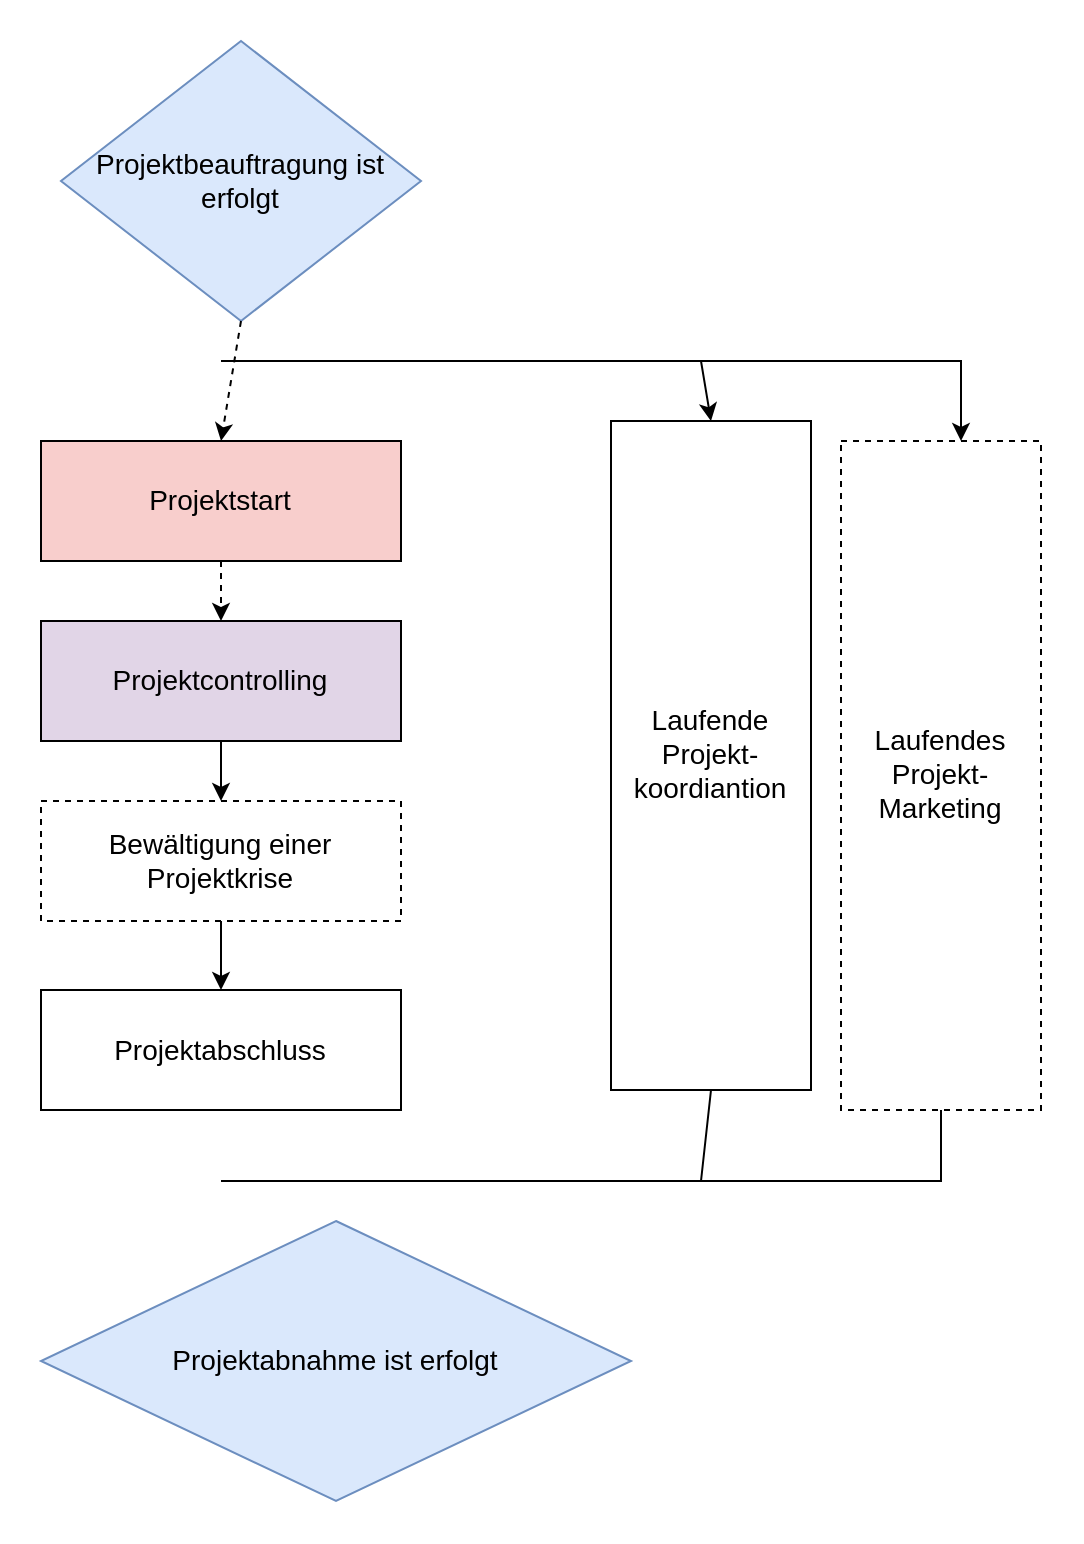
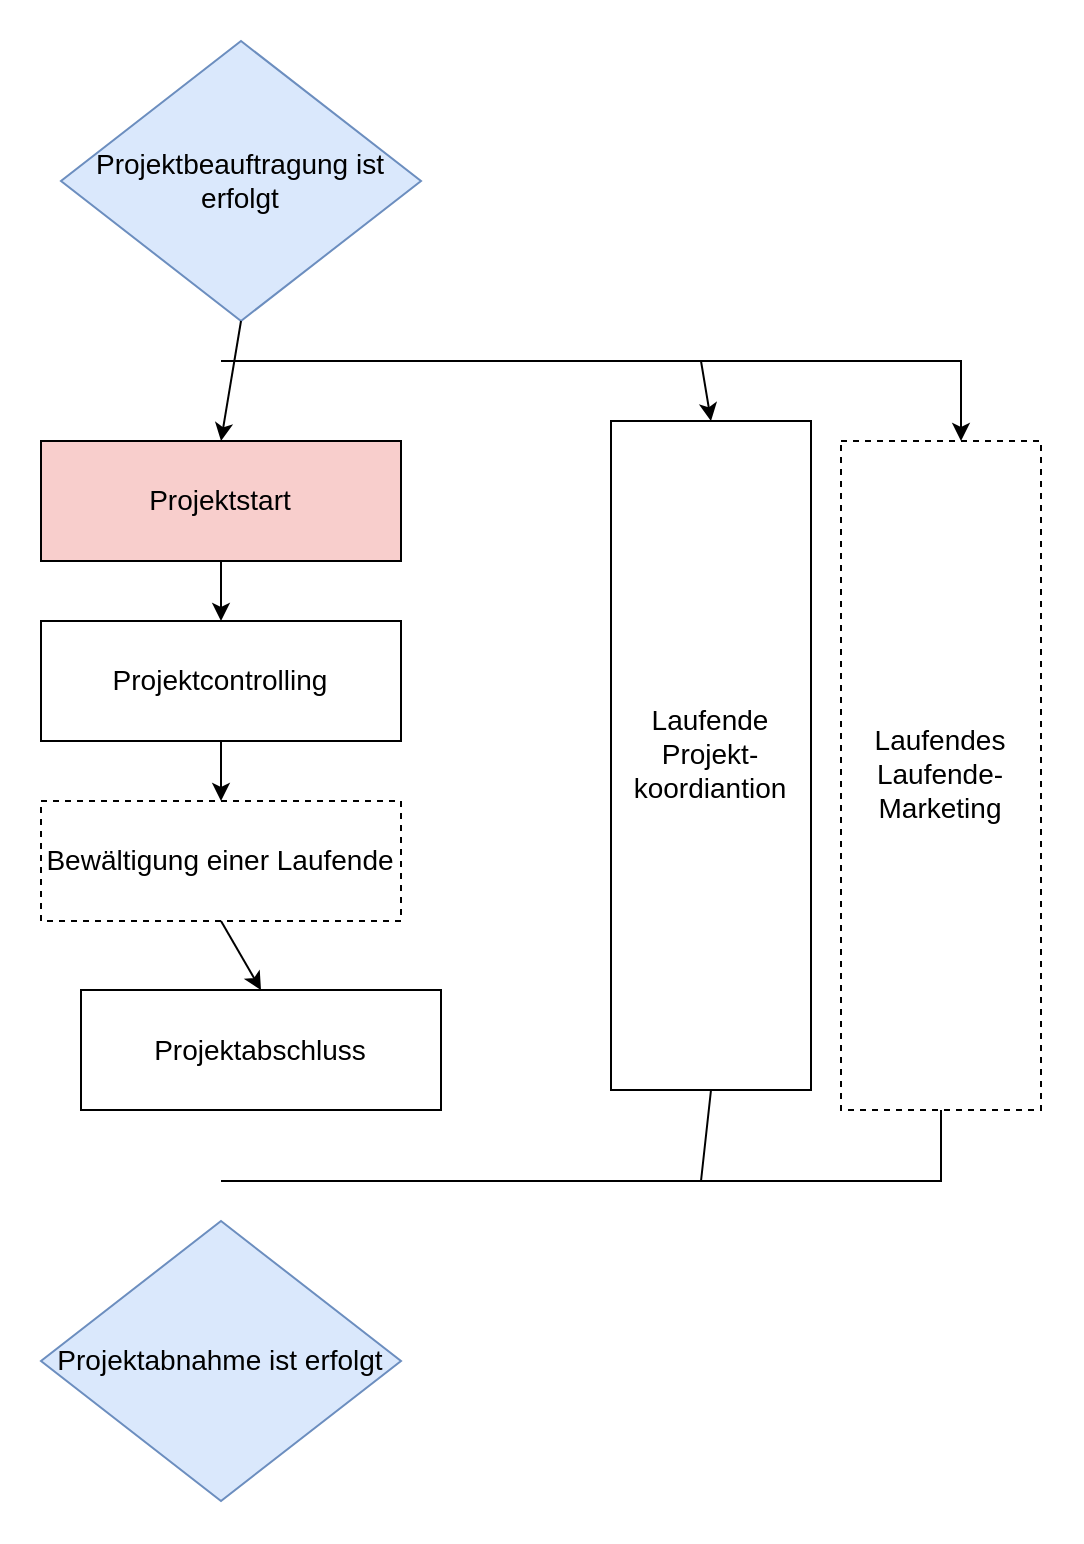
(232, 377) -> (232, 377)
(221, 586) -> (221, 586)
(221, 681) -> (221, 681)
(941, 775) -> (941, 775)
(221, 861) -> (221, 861)
(221, 1050) -> (261, 1050)
(336, 1361) -> (221, 1361)
